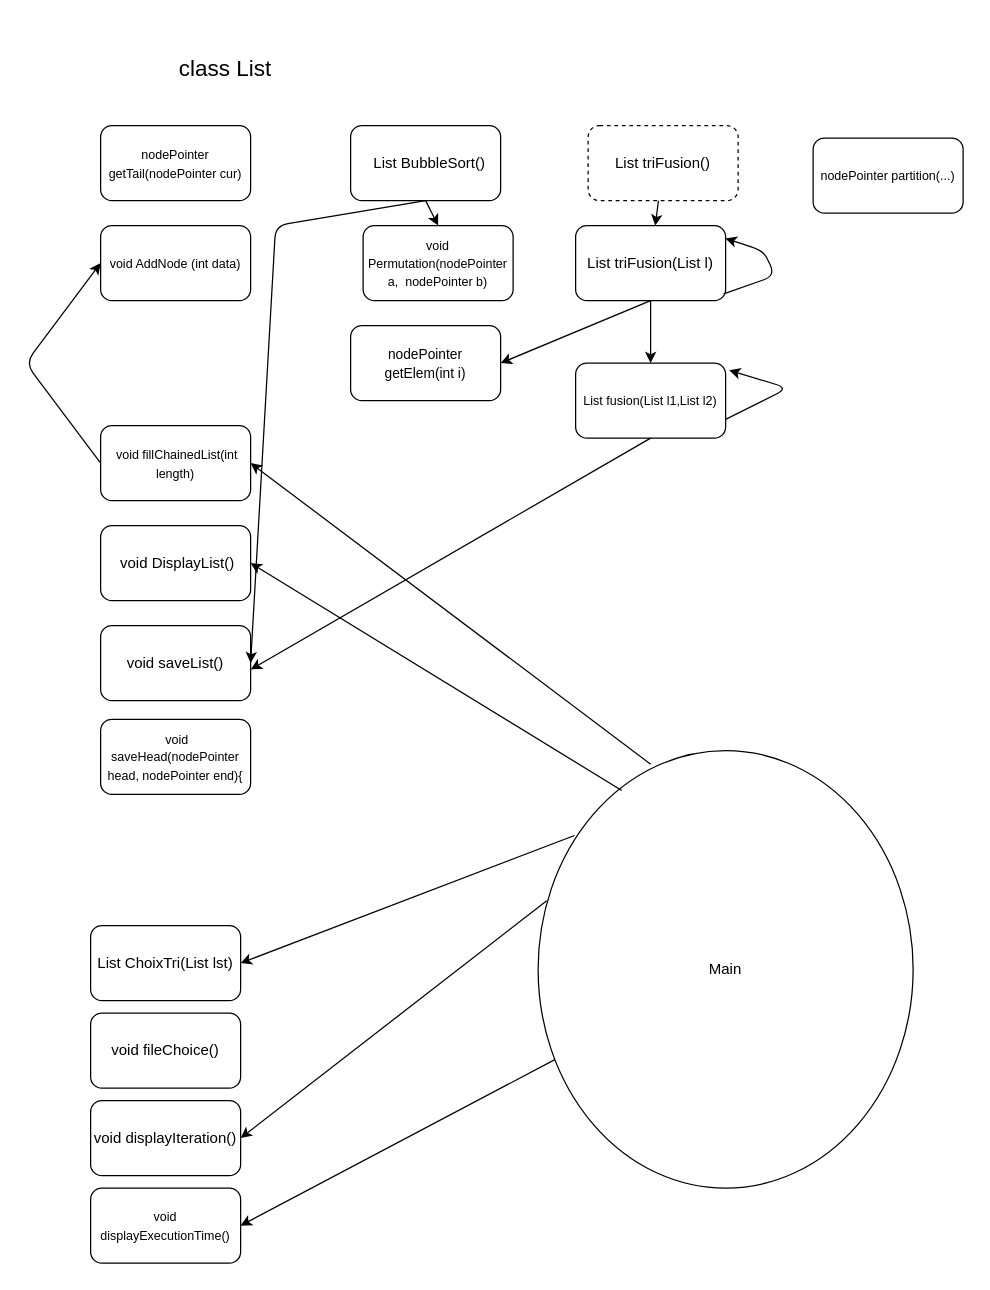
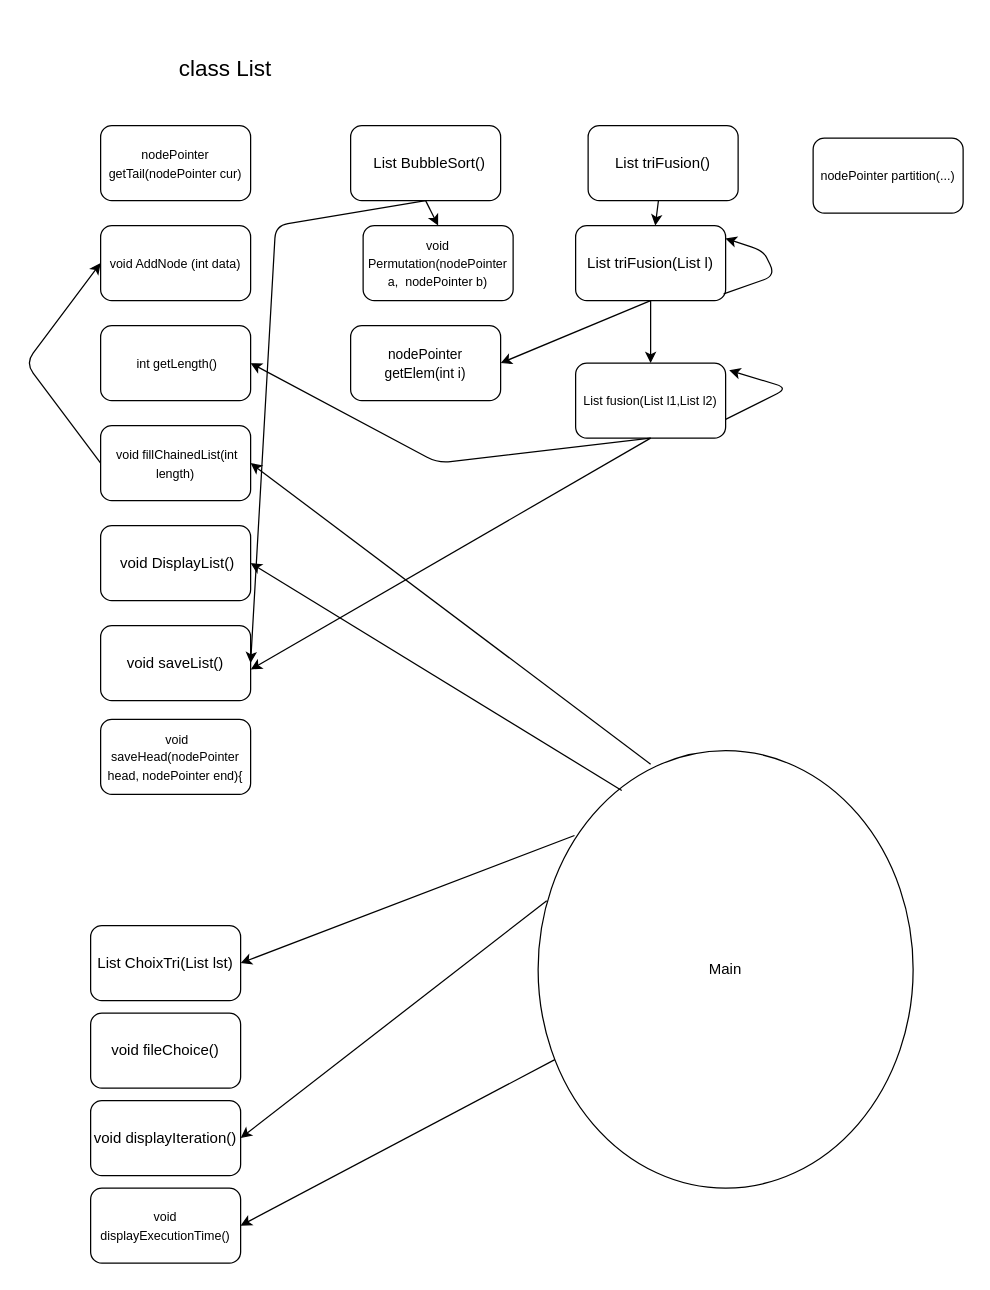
(663, 163) -> (663, 163)
none -> (176, 363)
none -> (440, 461)
